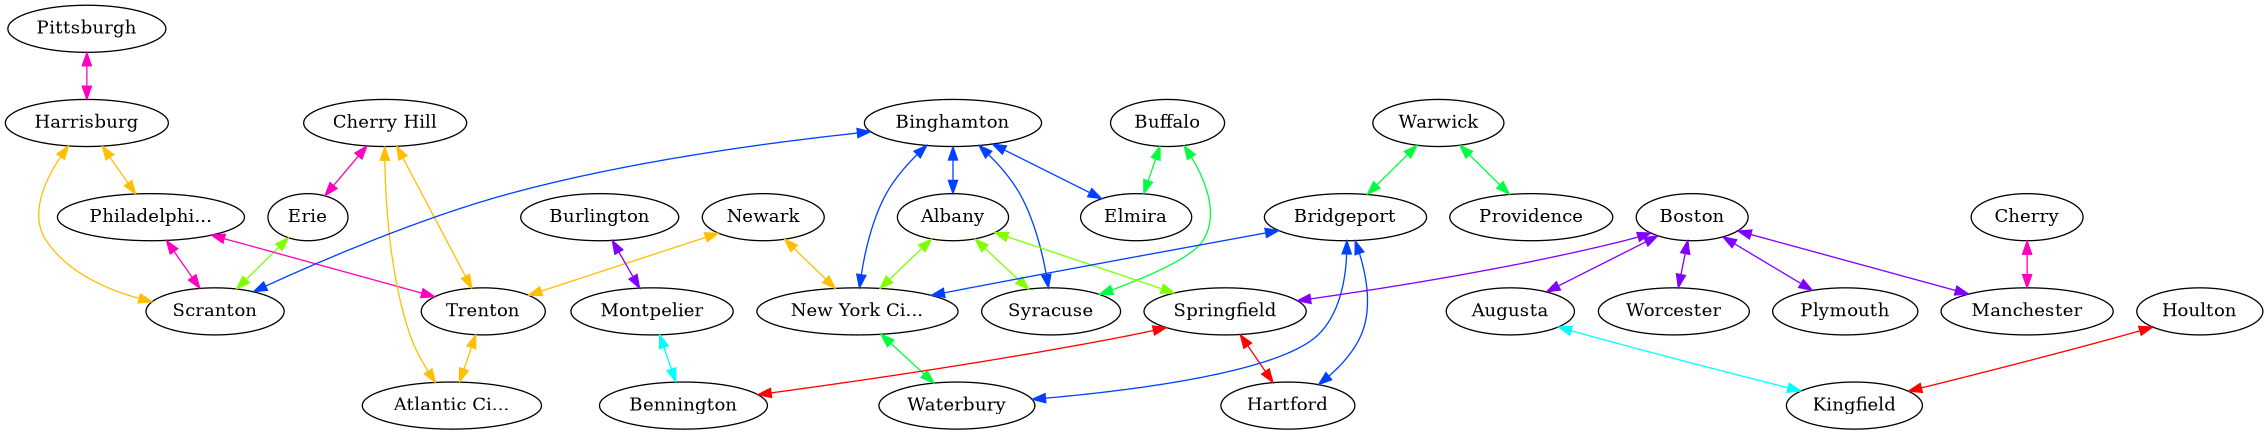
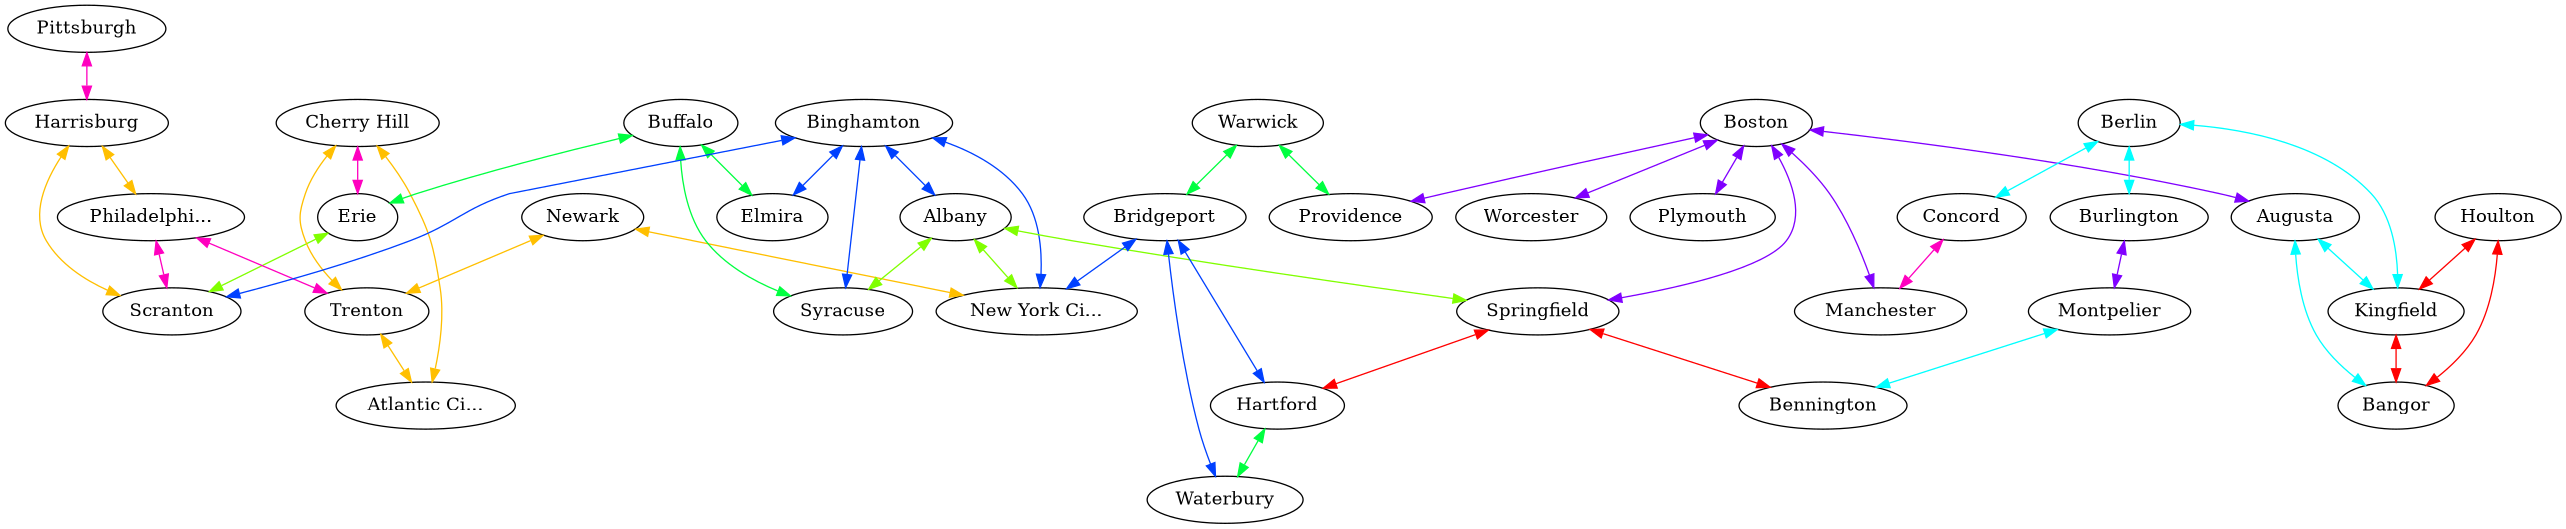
none -> (2129, 123)
none -> (510, 166)
none -> (1559, 167)
(2027, 217) -> (1962, 217)
(907, 359) -> (1251, 453)
none -> (2396, 406)
